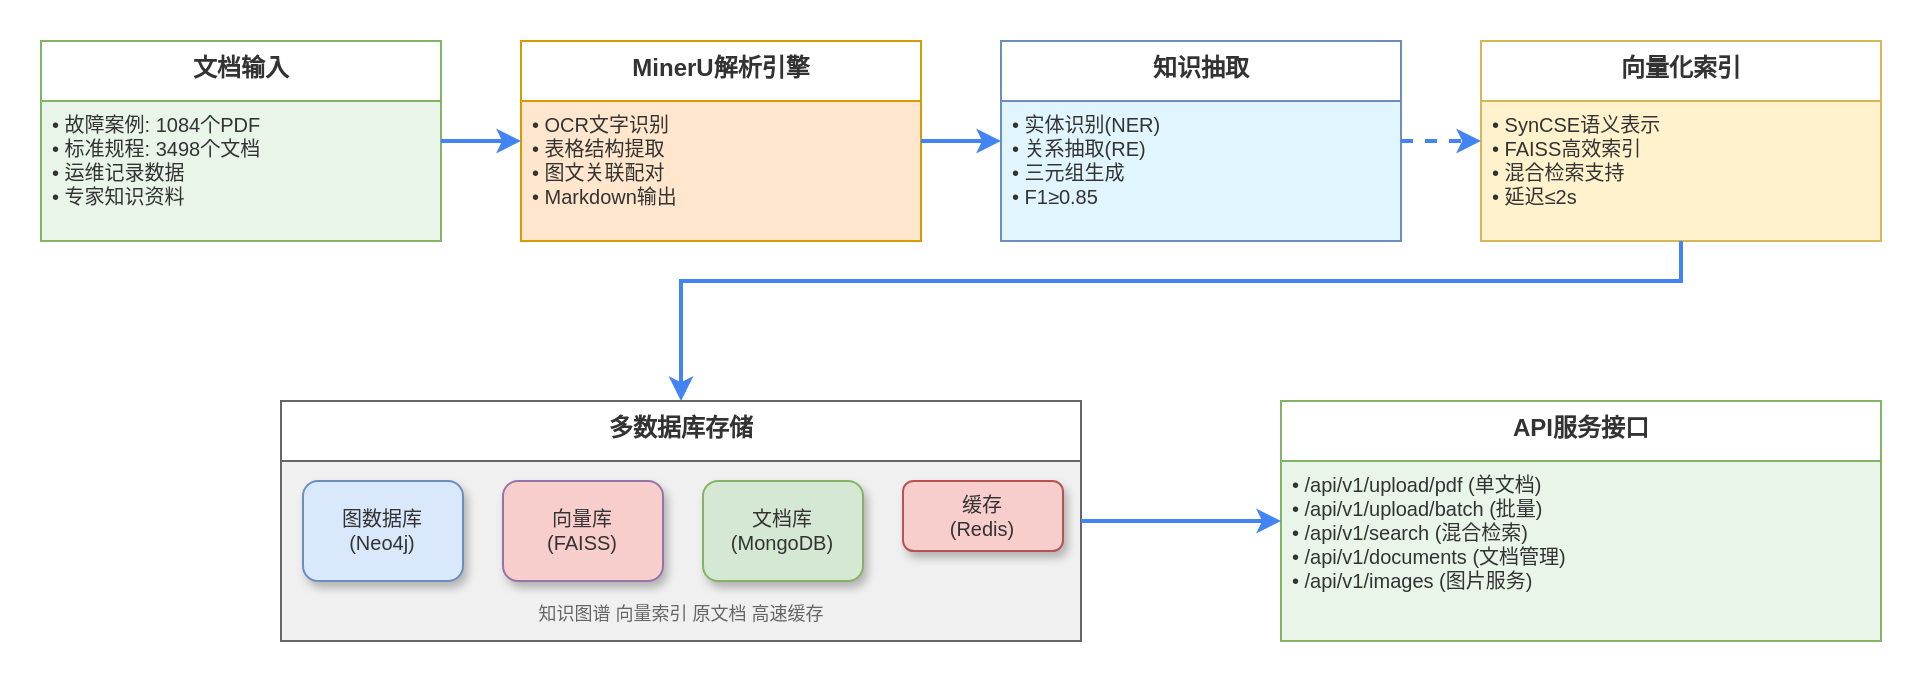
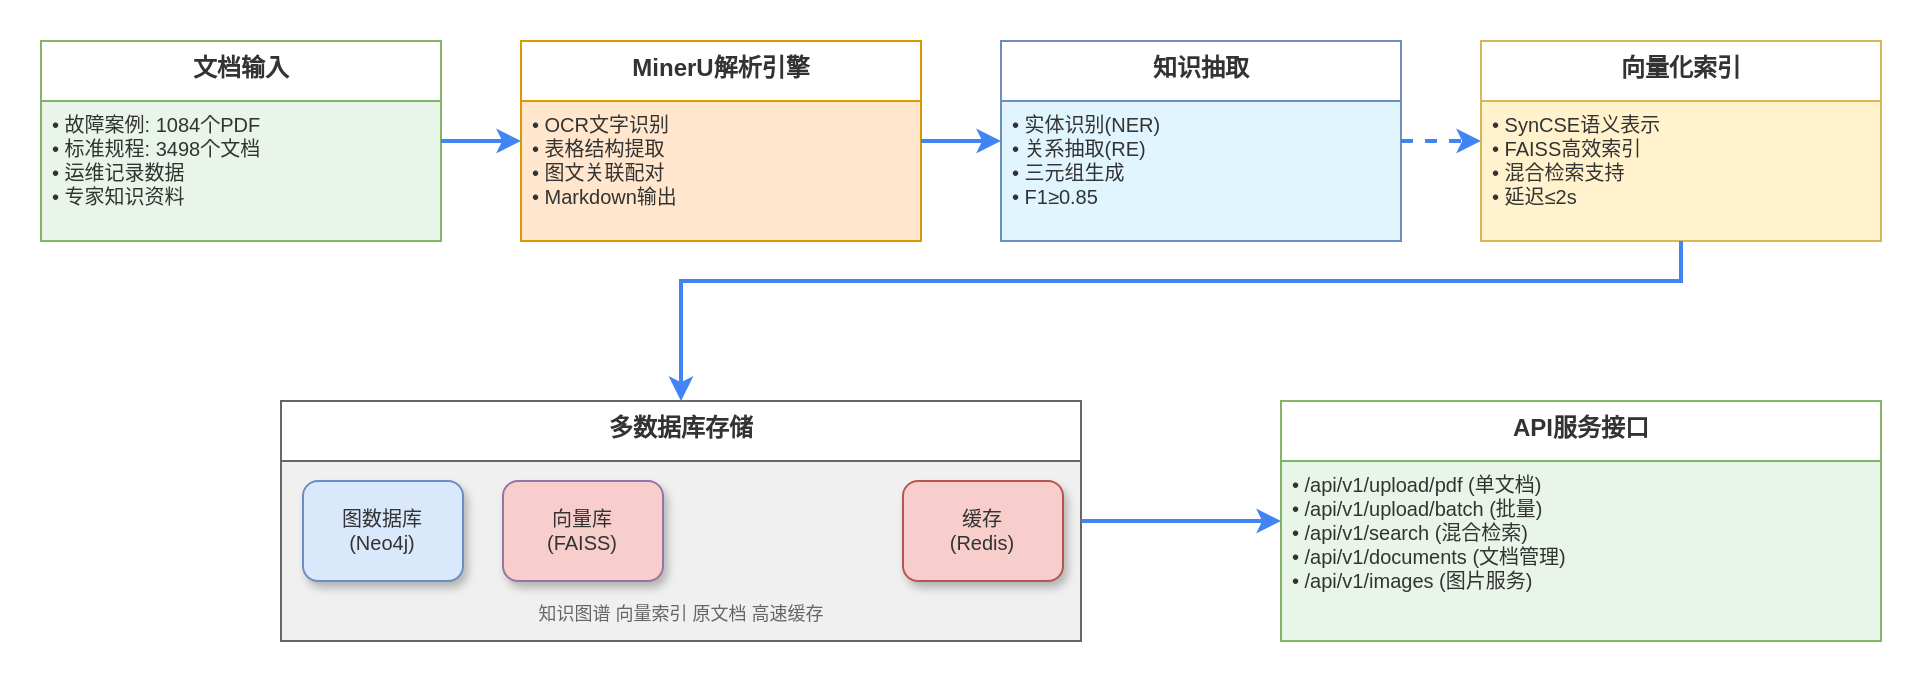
(983, 516) -> (983, 531)
(783, 531) -> none
